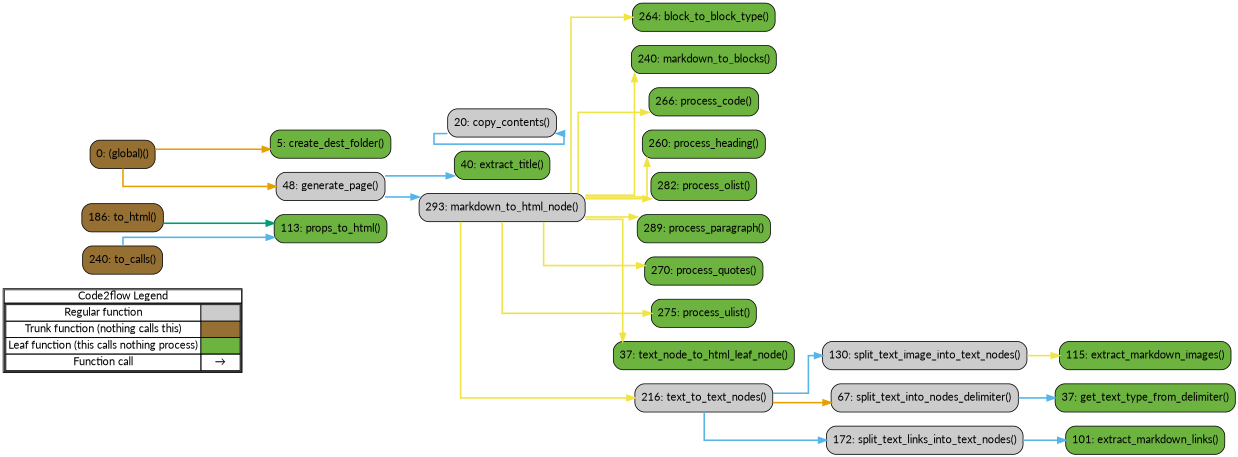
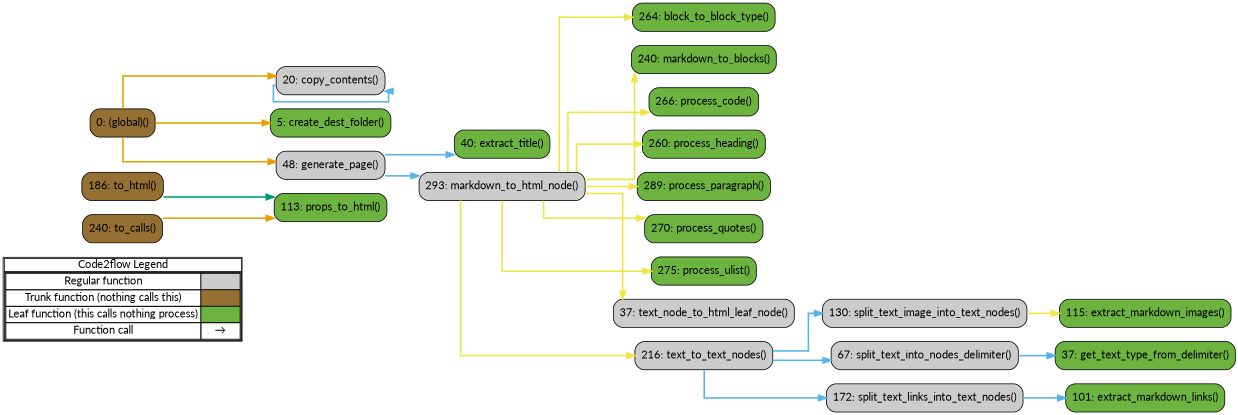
none -> (179, 76)
(704, 186) -> none
(190, 237) -> (214, 218)
(704, 356) -> (704, 313)
(798, 403) -> (798, 360)
